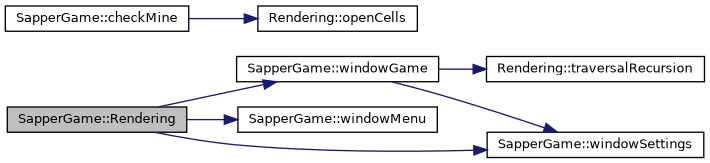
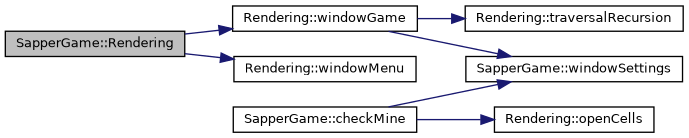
(338, 69) -> (325, 19)
(338, 120) -> (325, 69)
(313, 150) -> (443, 96)
